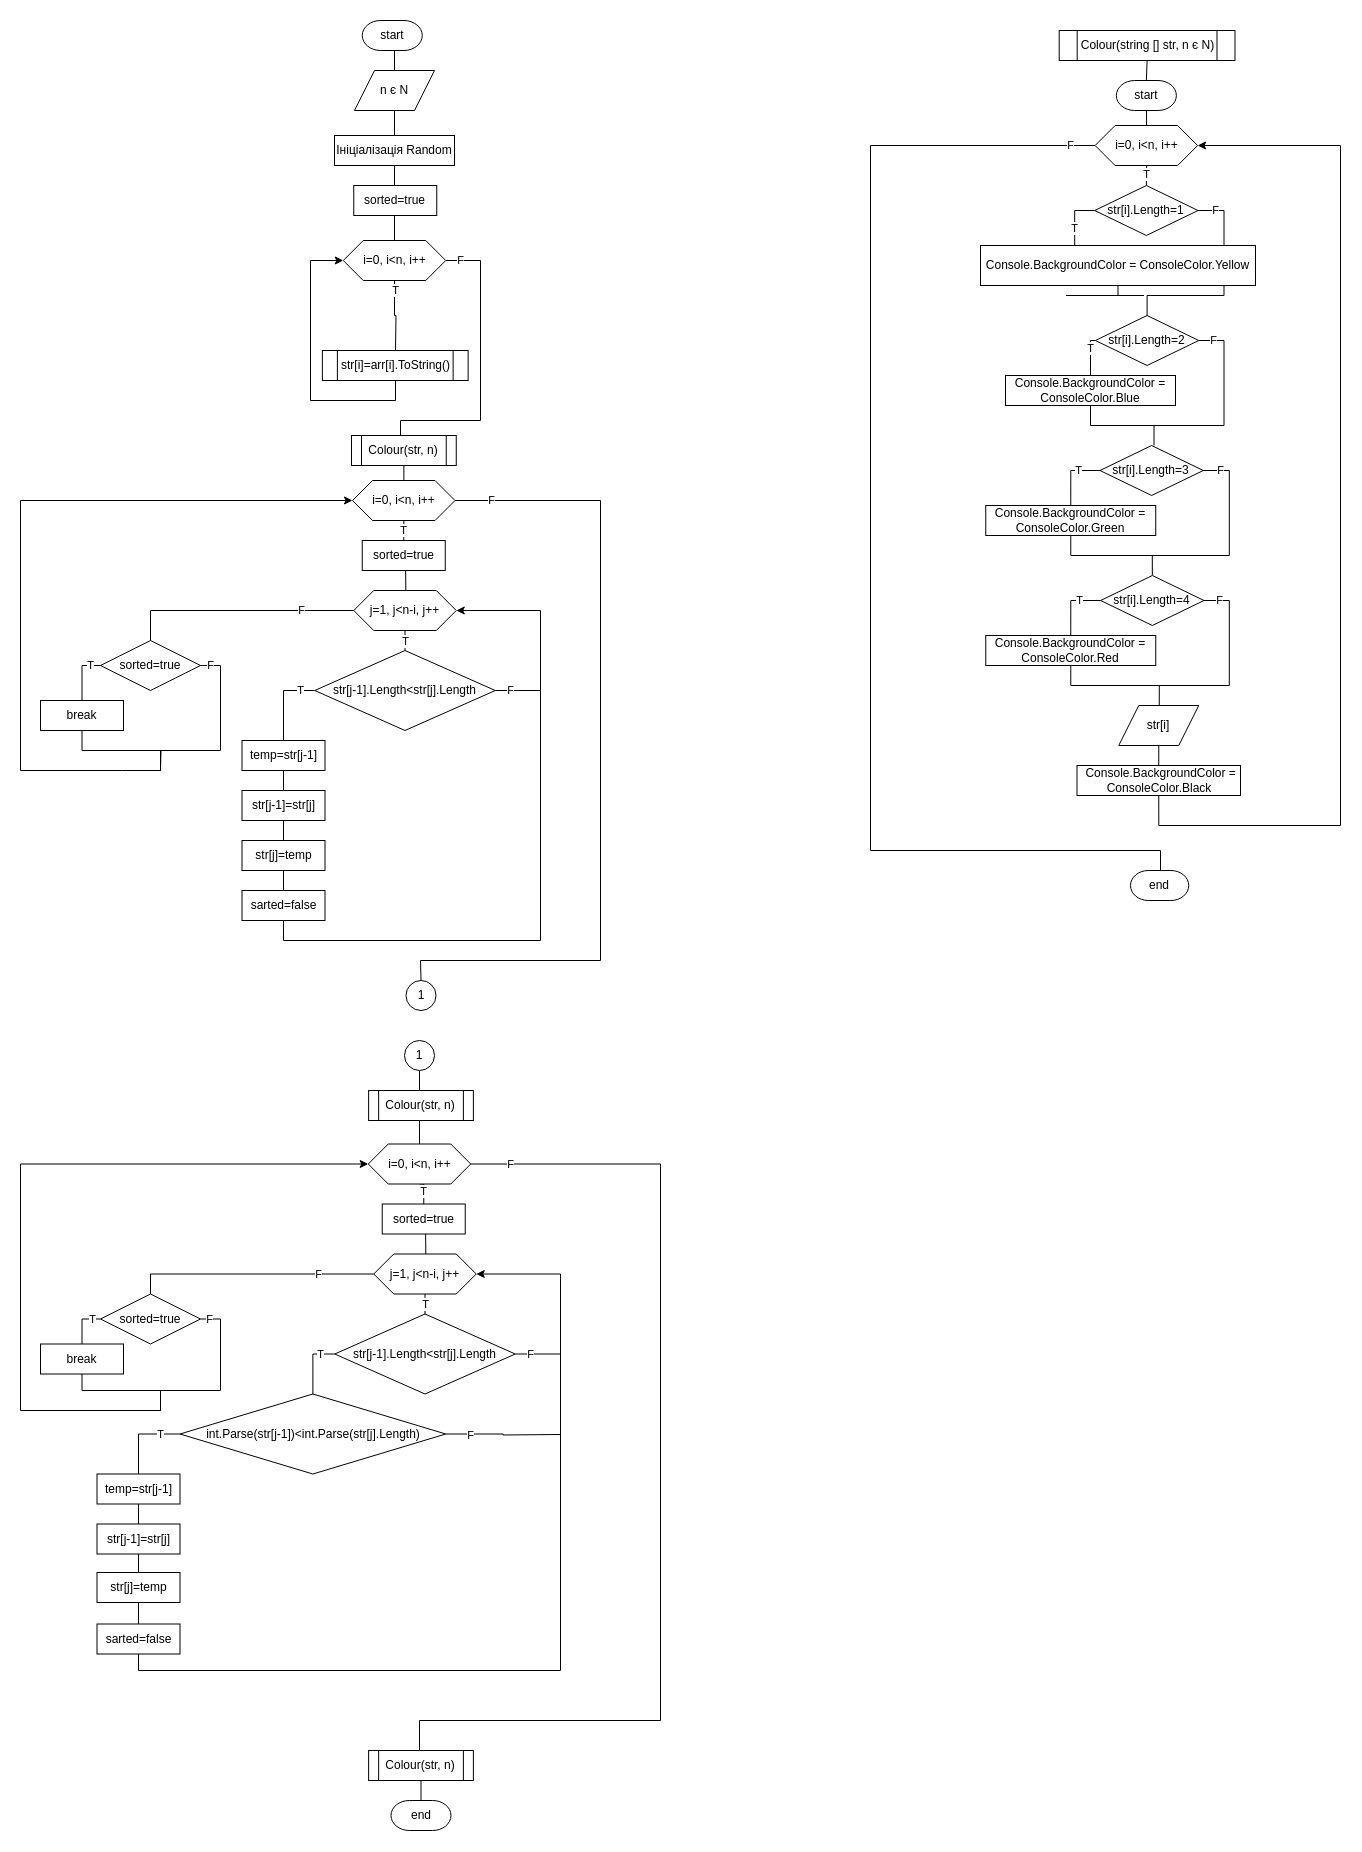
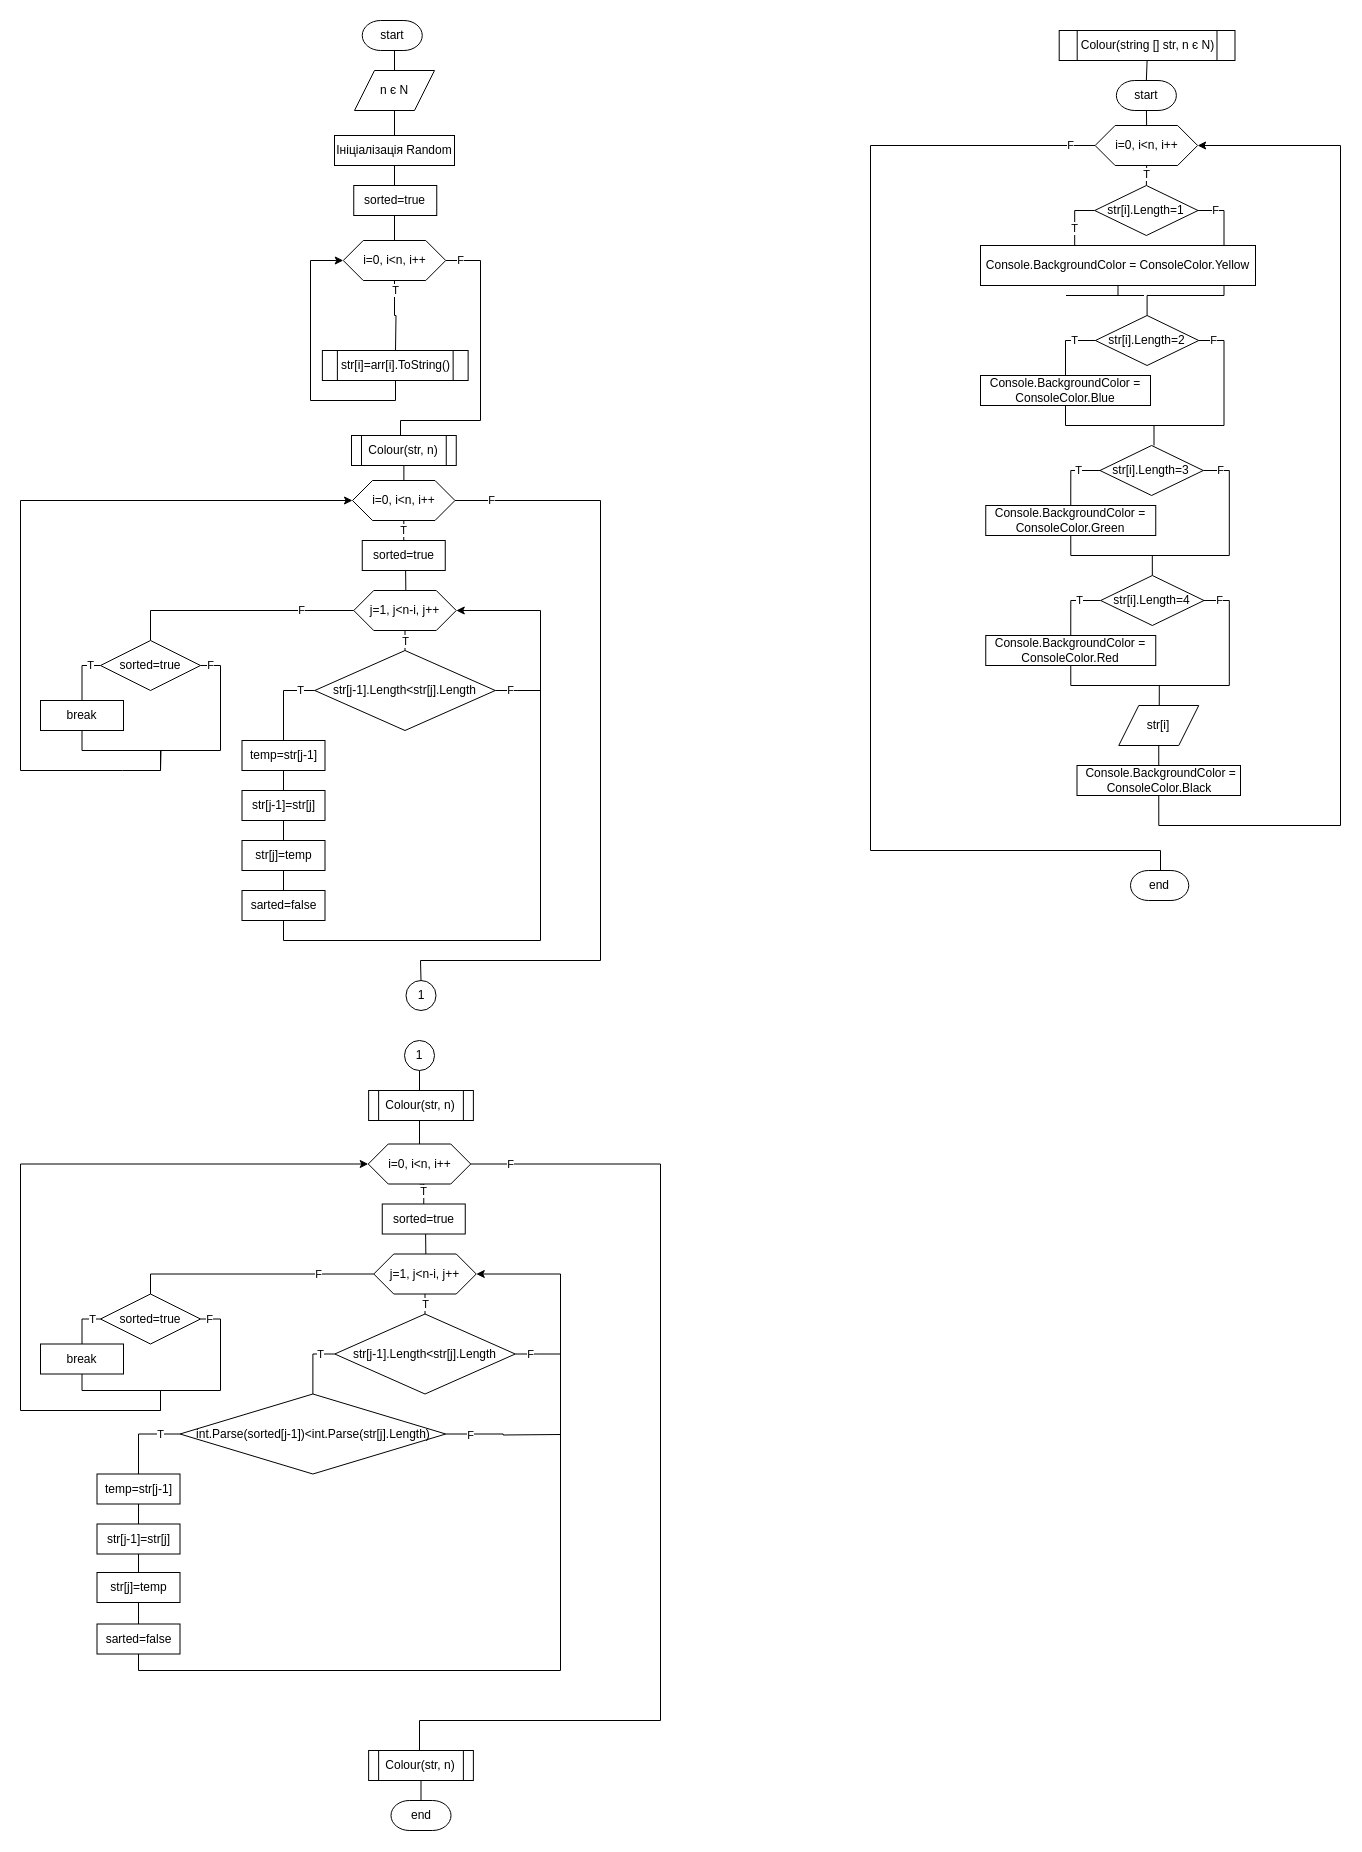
(1091, 391) -> (1066, 391)
(314, 1435) -> (314, 1435)
